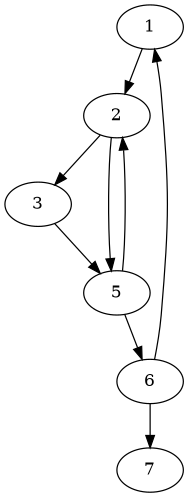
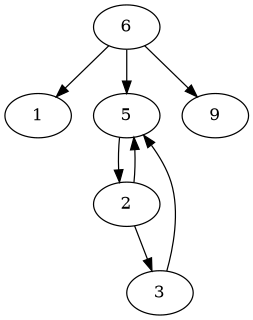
(136, 65) -> none
(131, 331) -> (127, 65)
(150, 470) -> (215, 116)
